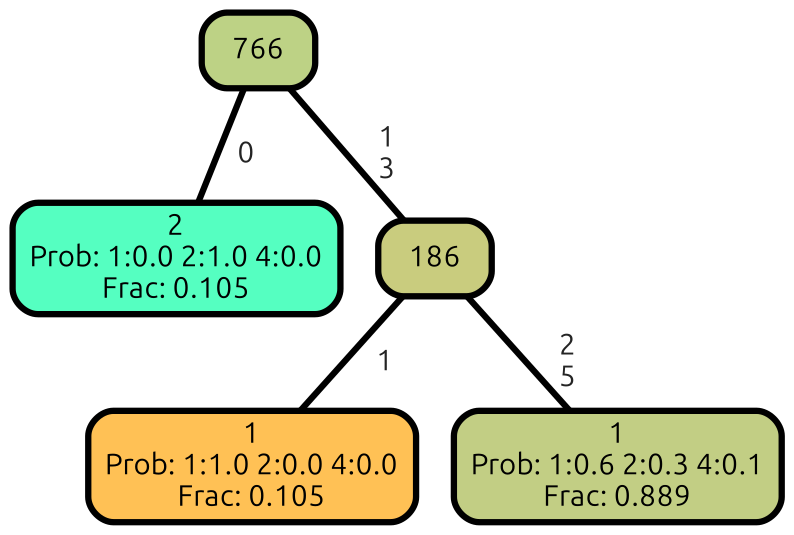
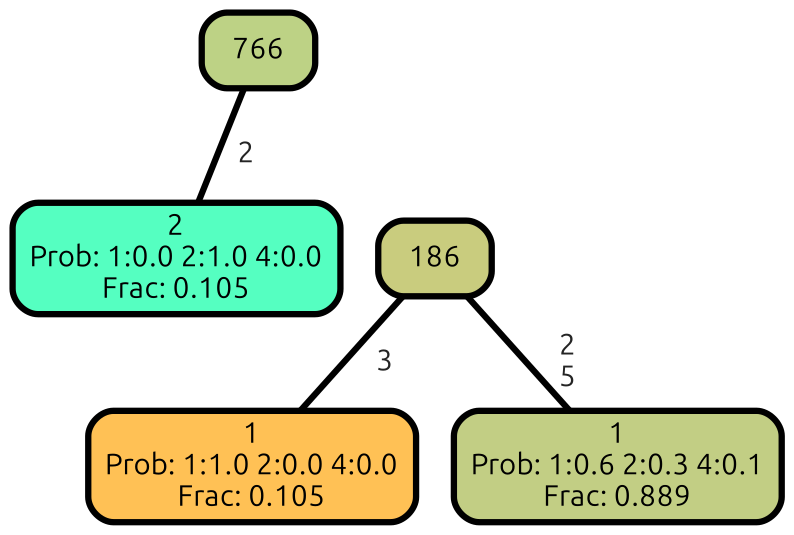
(244, 154) -> (244, 154)
(347, 155) -> none
(382, 362) -> (382, 362)
